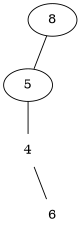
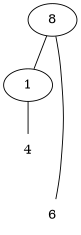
(28, 85) -> (28, 85)
(40, 183) -> (63, 118)
